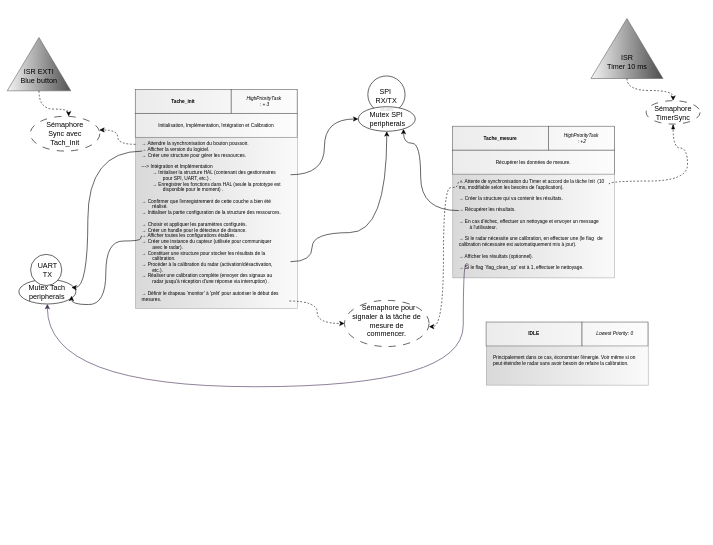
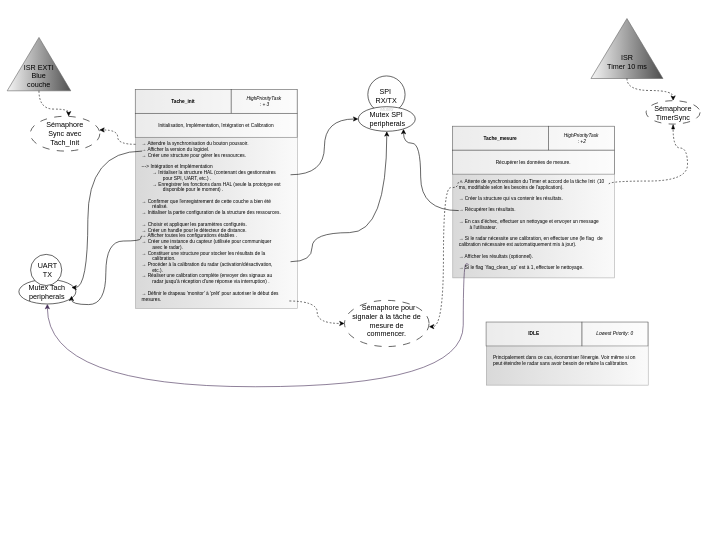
(39, 76) -> (39, 76)
